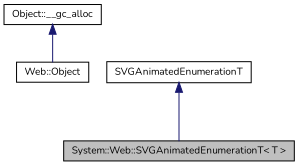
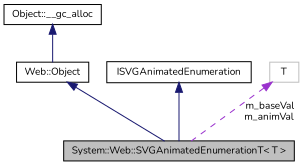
(179, 72) -> (179, 72)
none -> (284, 72)
none -> (120, 114)
